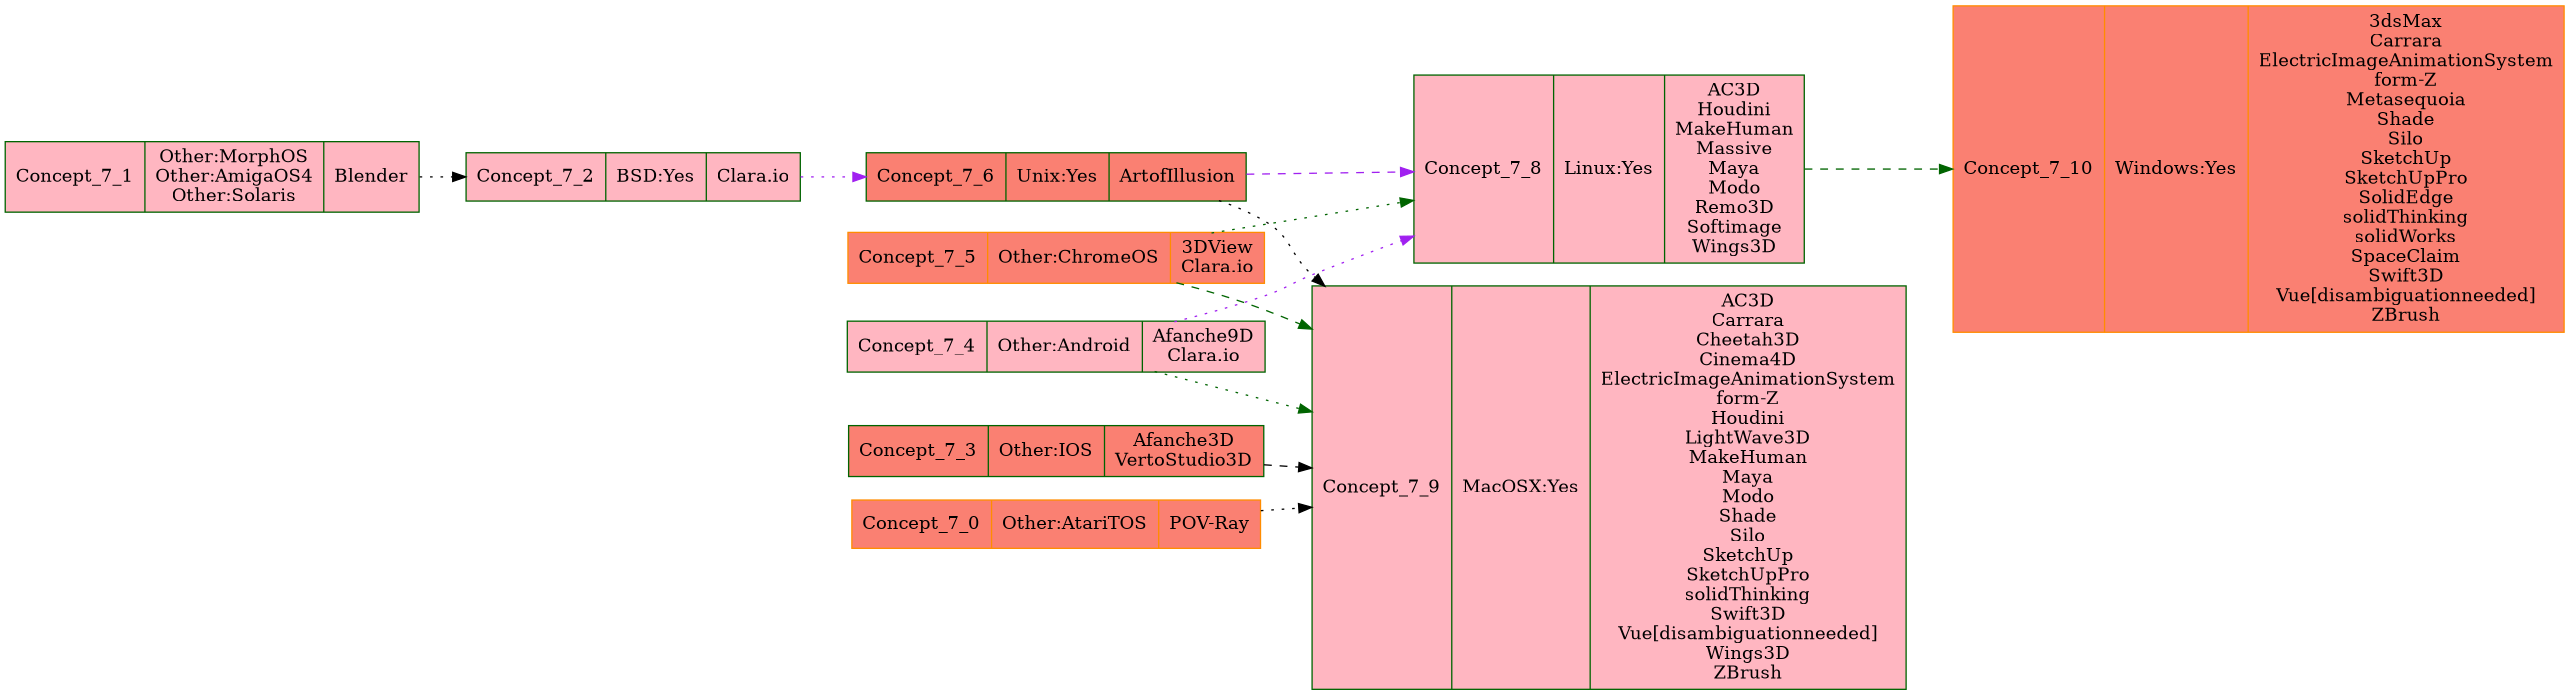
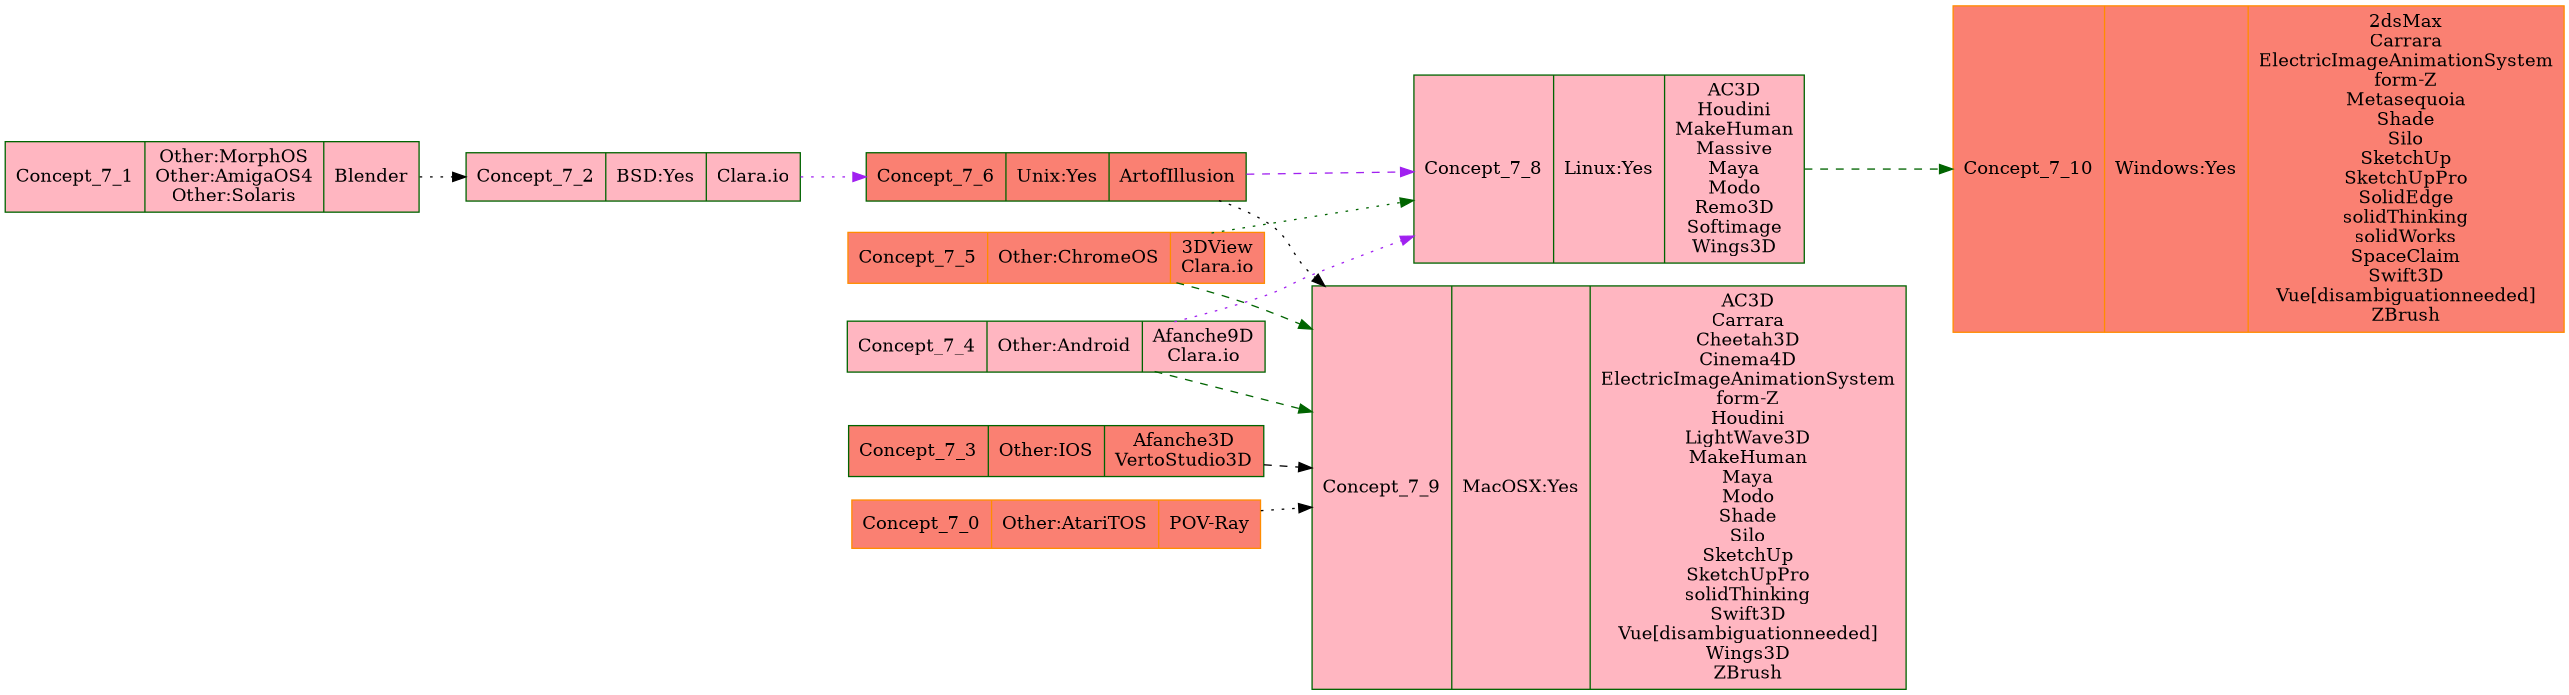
(2406, 22) -> (2406, 22)
(1227, 390) -> (1227, 390)
